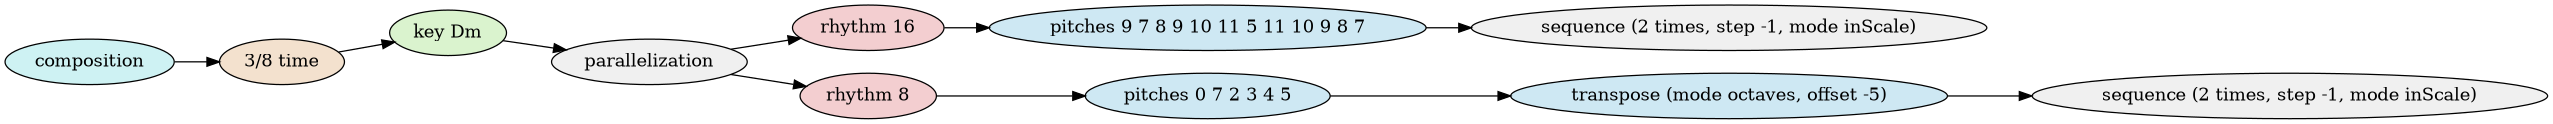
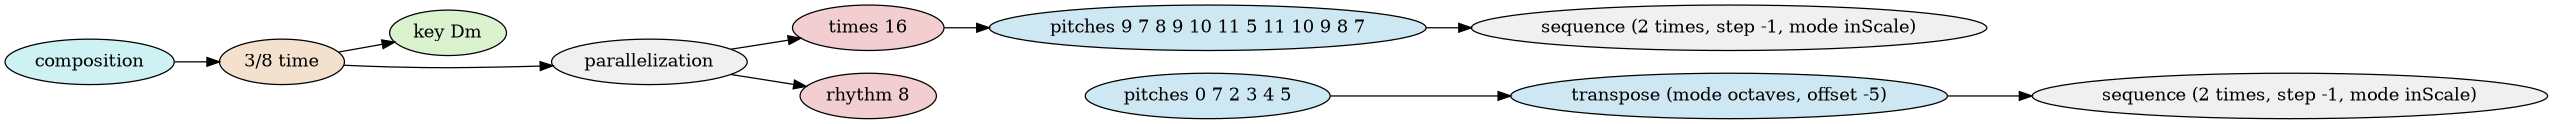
(868, 28) -> (868, 28)
(528, 44) -> (442, 68)
(1004, 96) -> none
